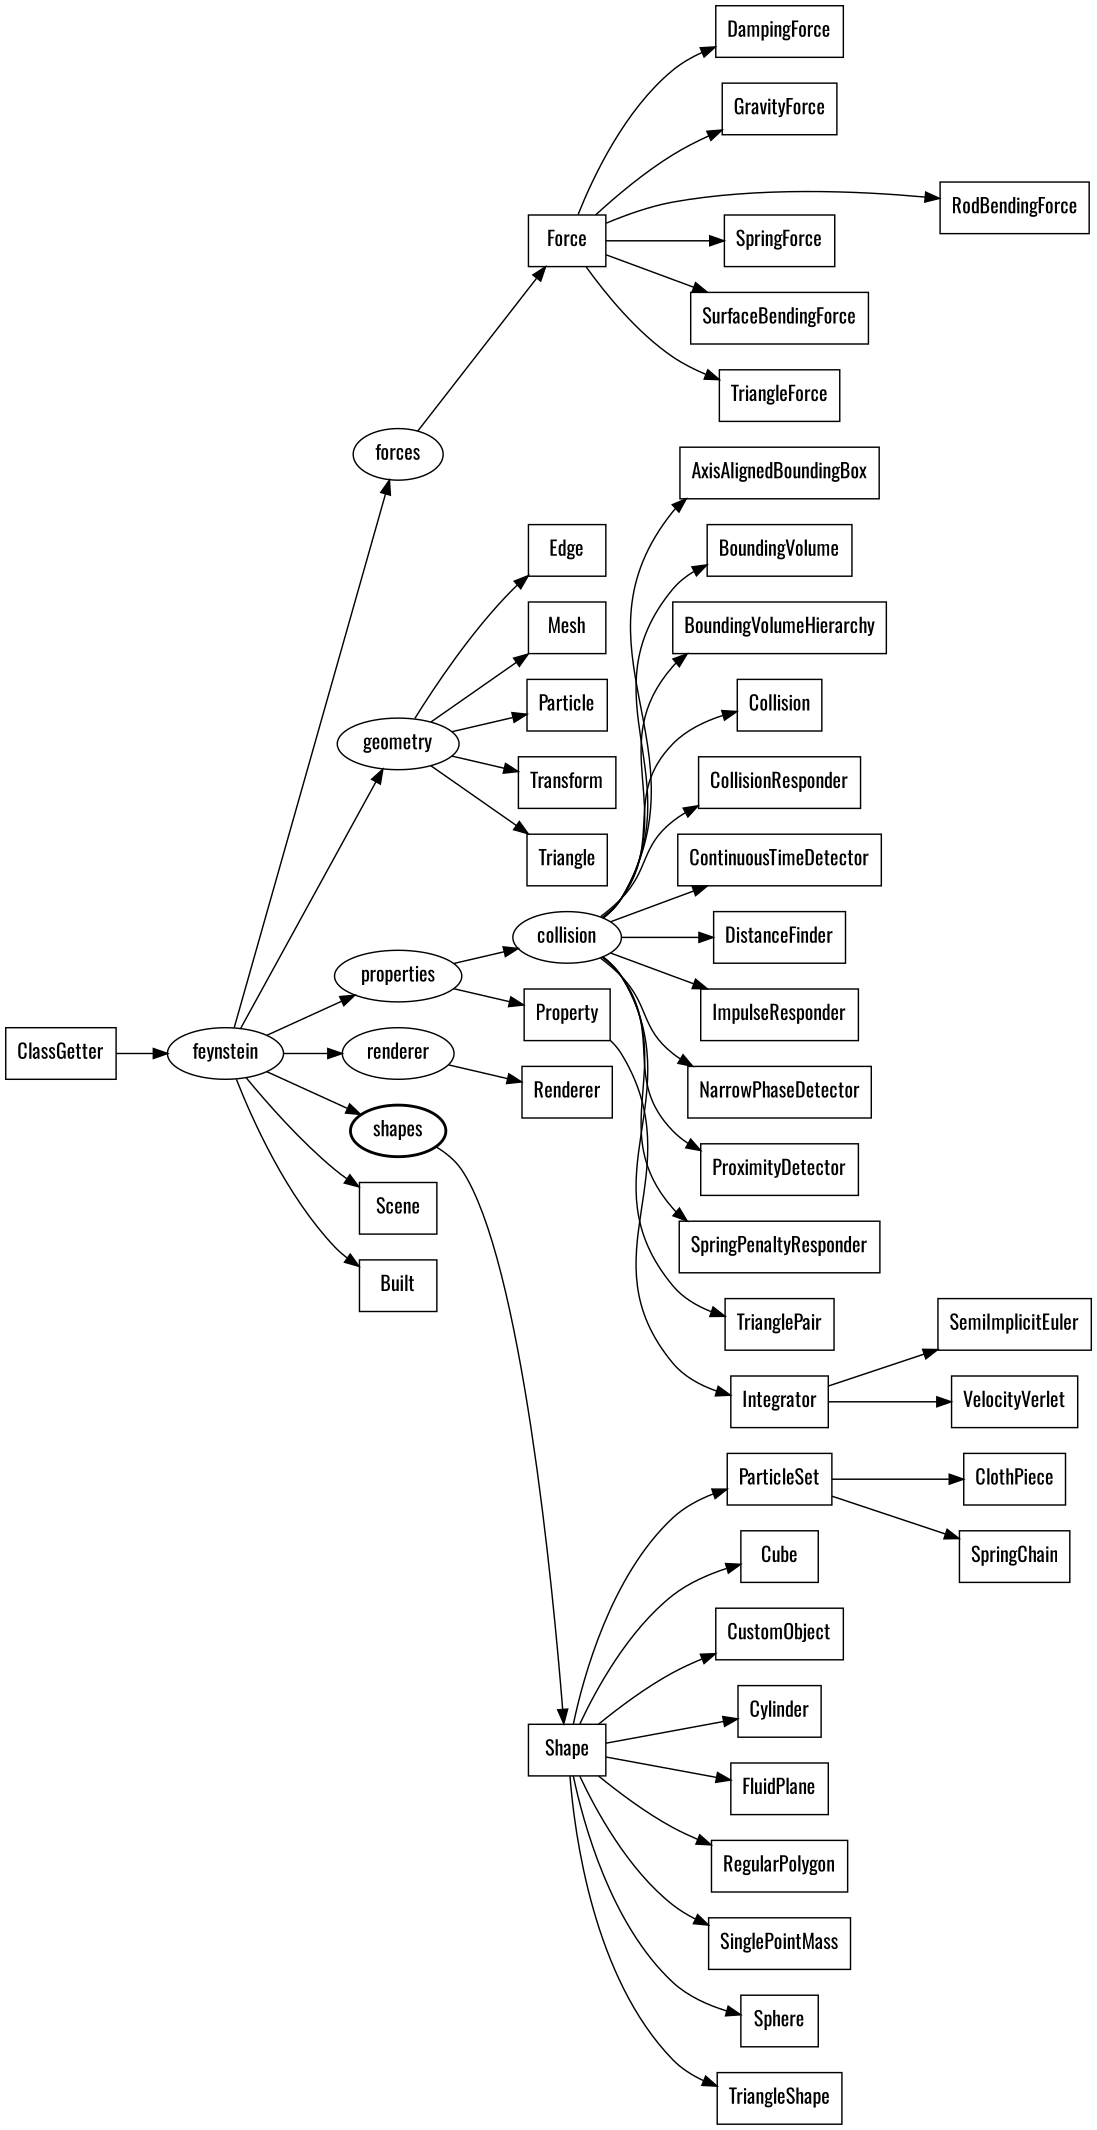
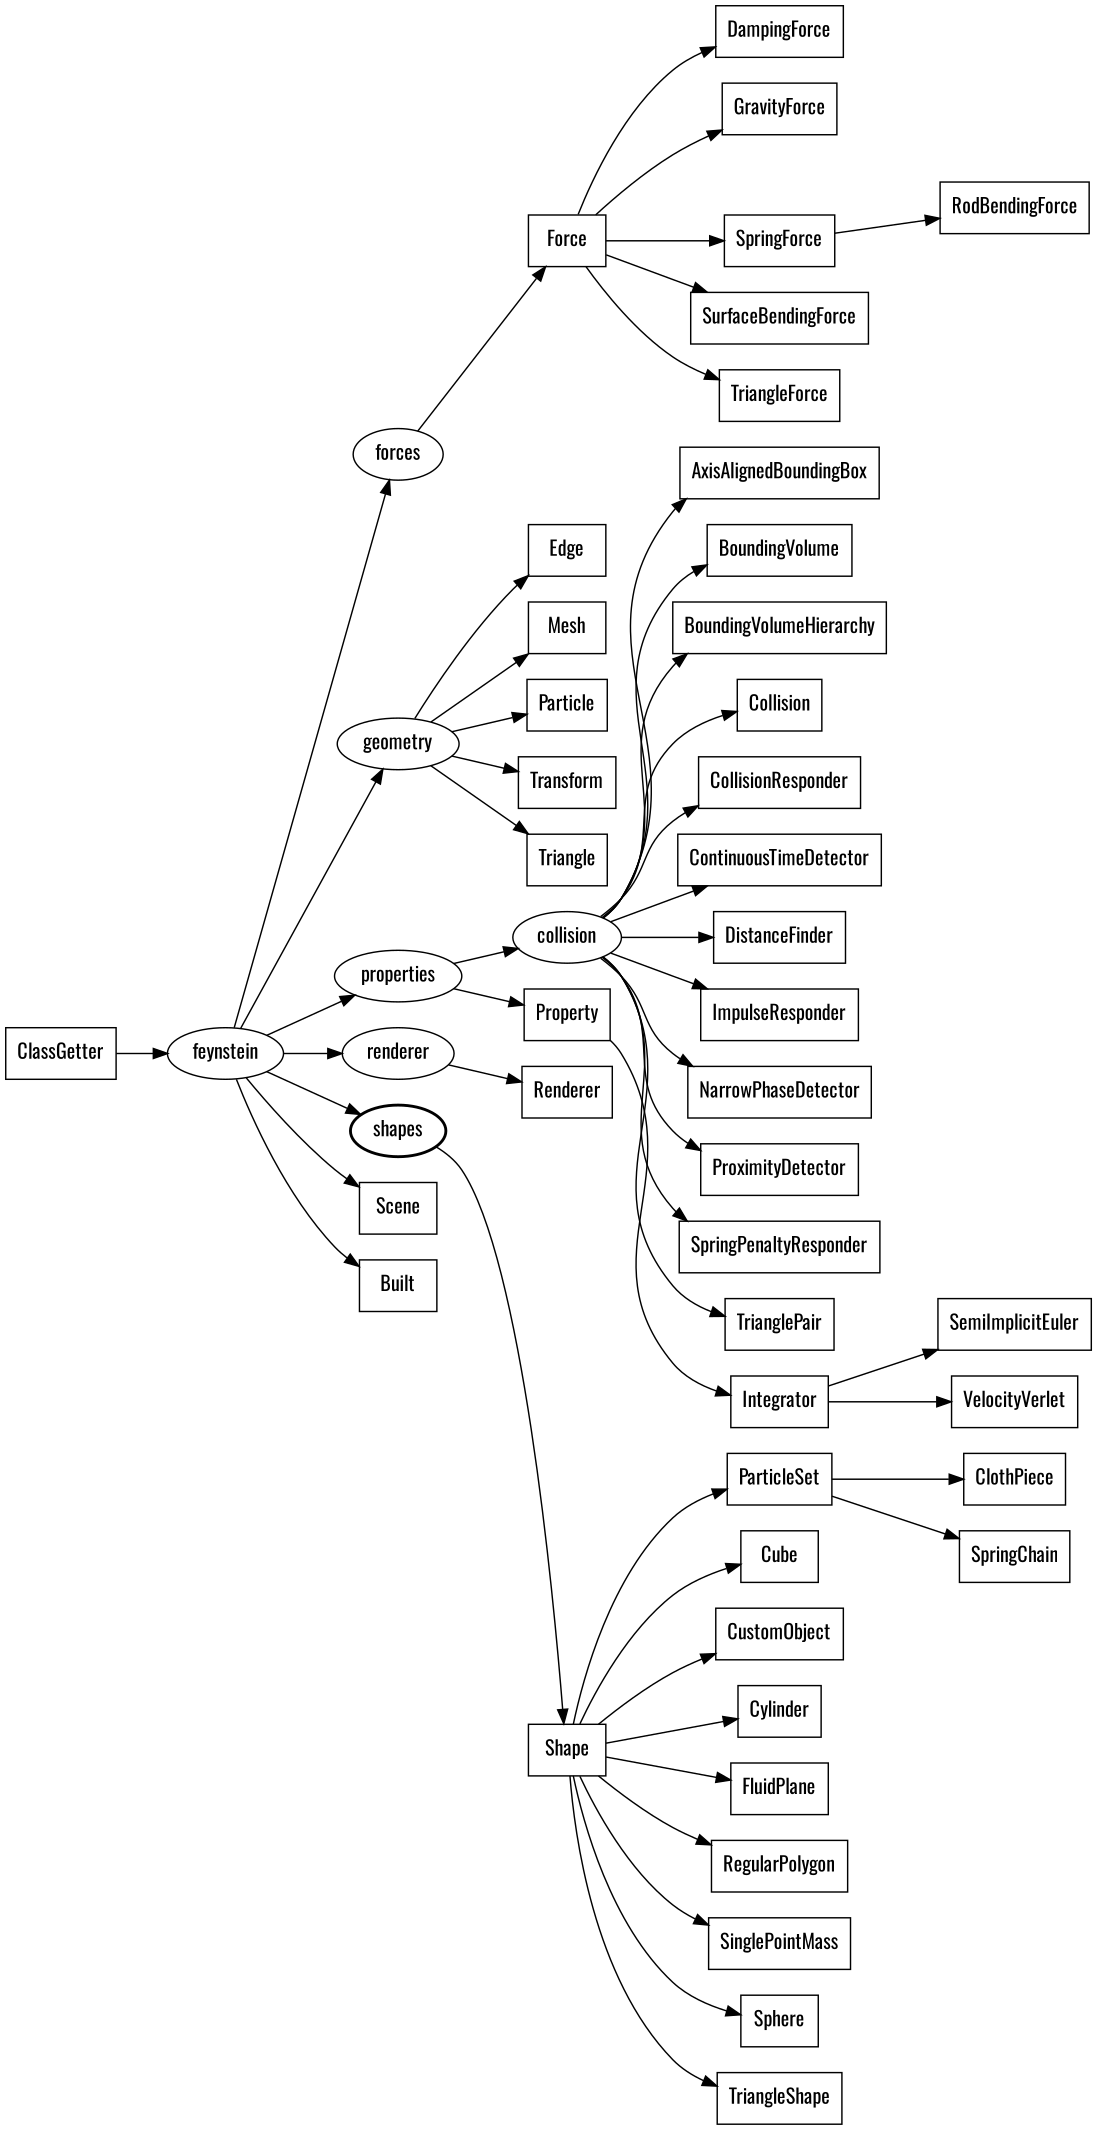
(764, 193) -> (880, 227)
